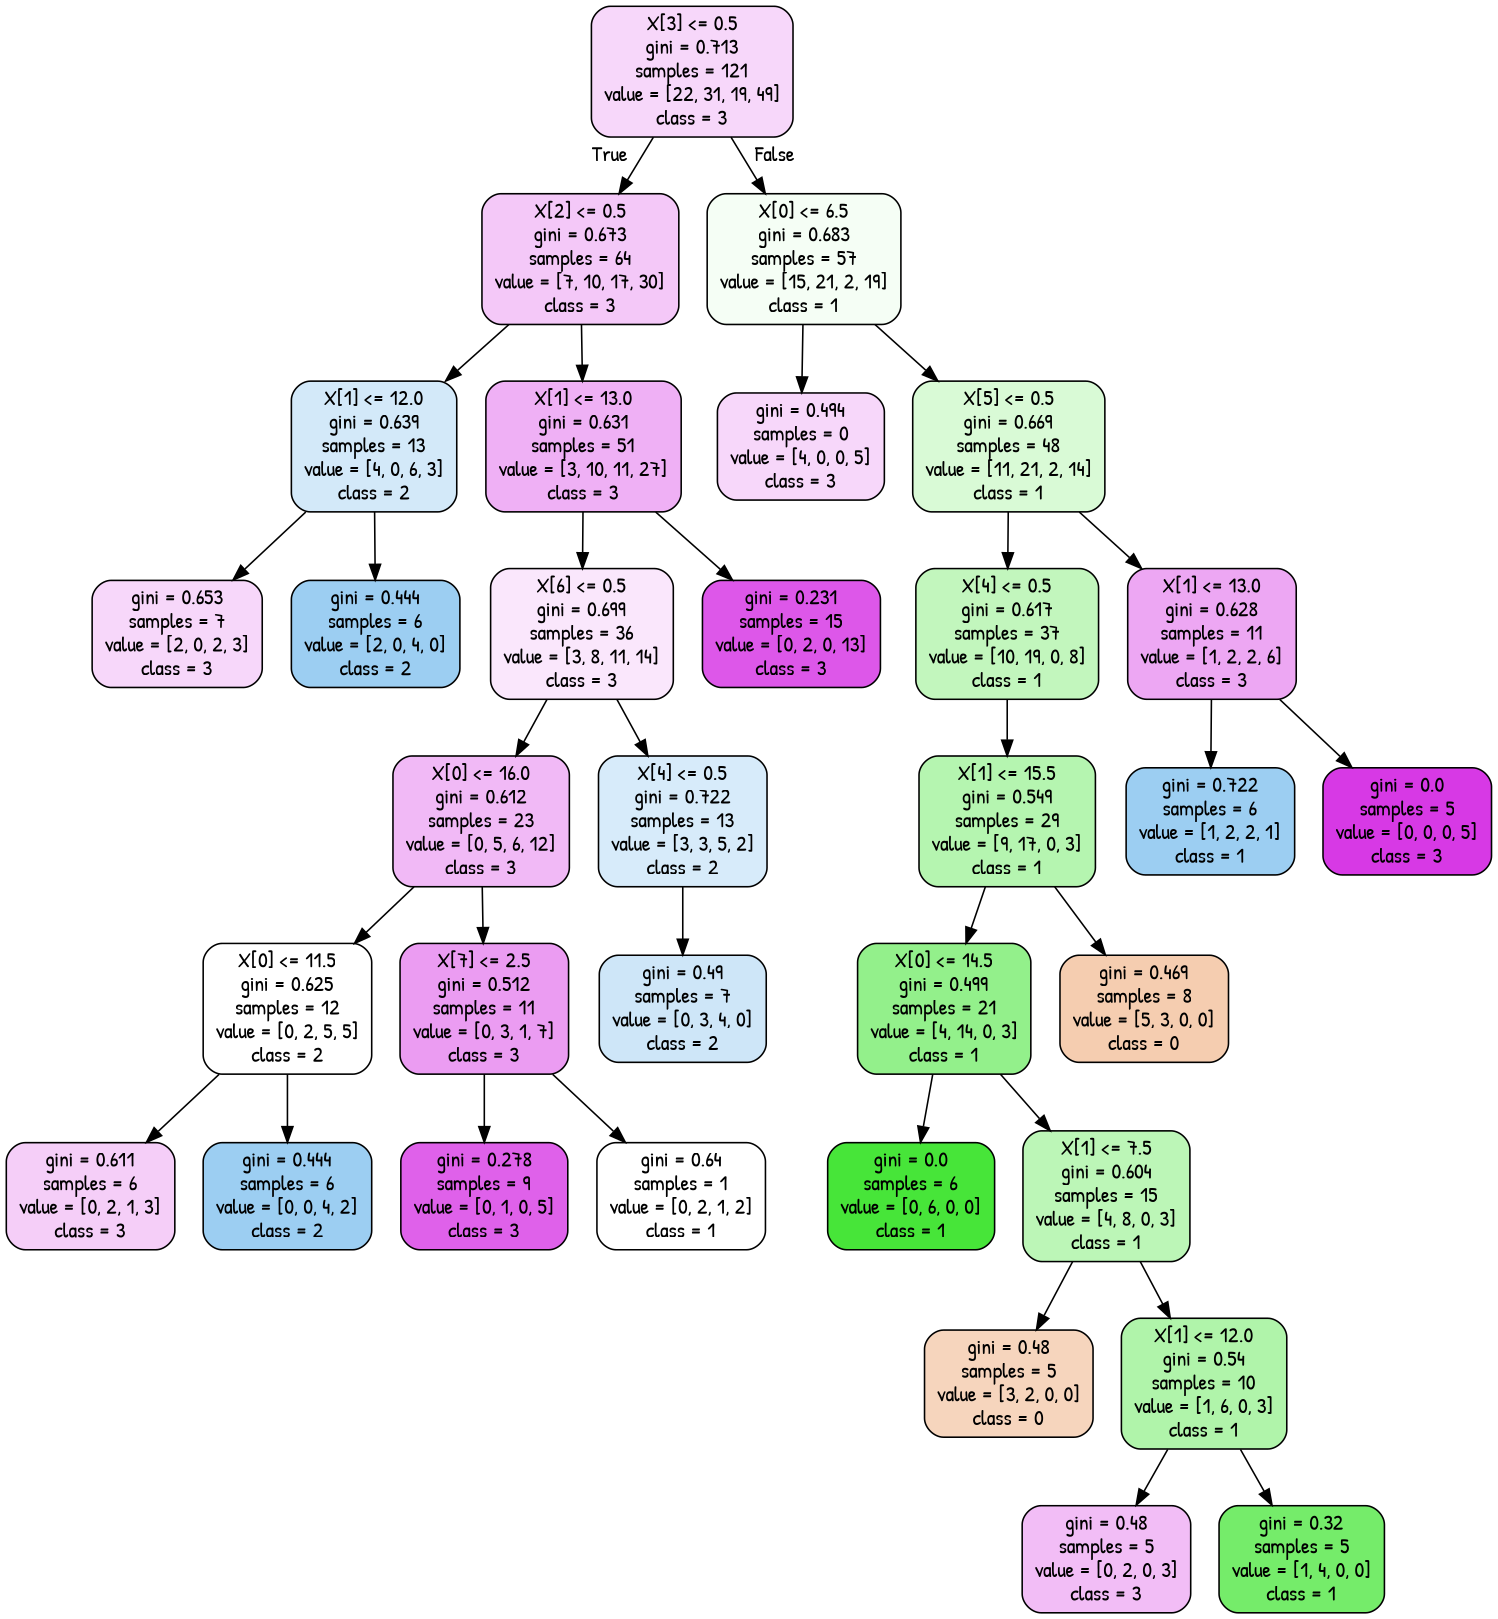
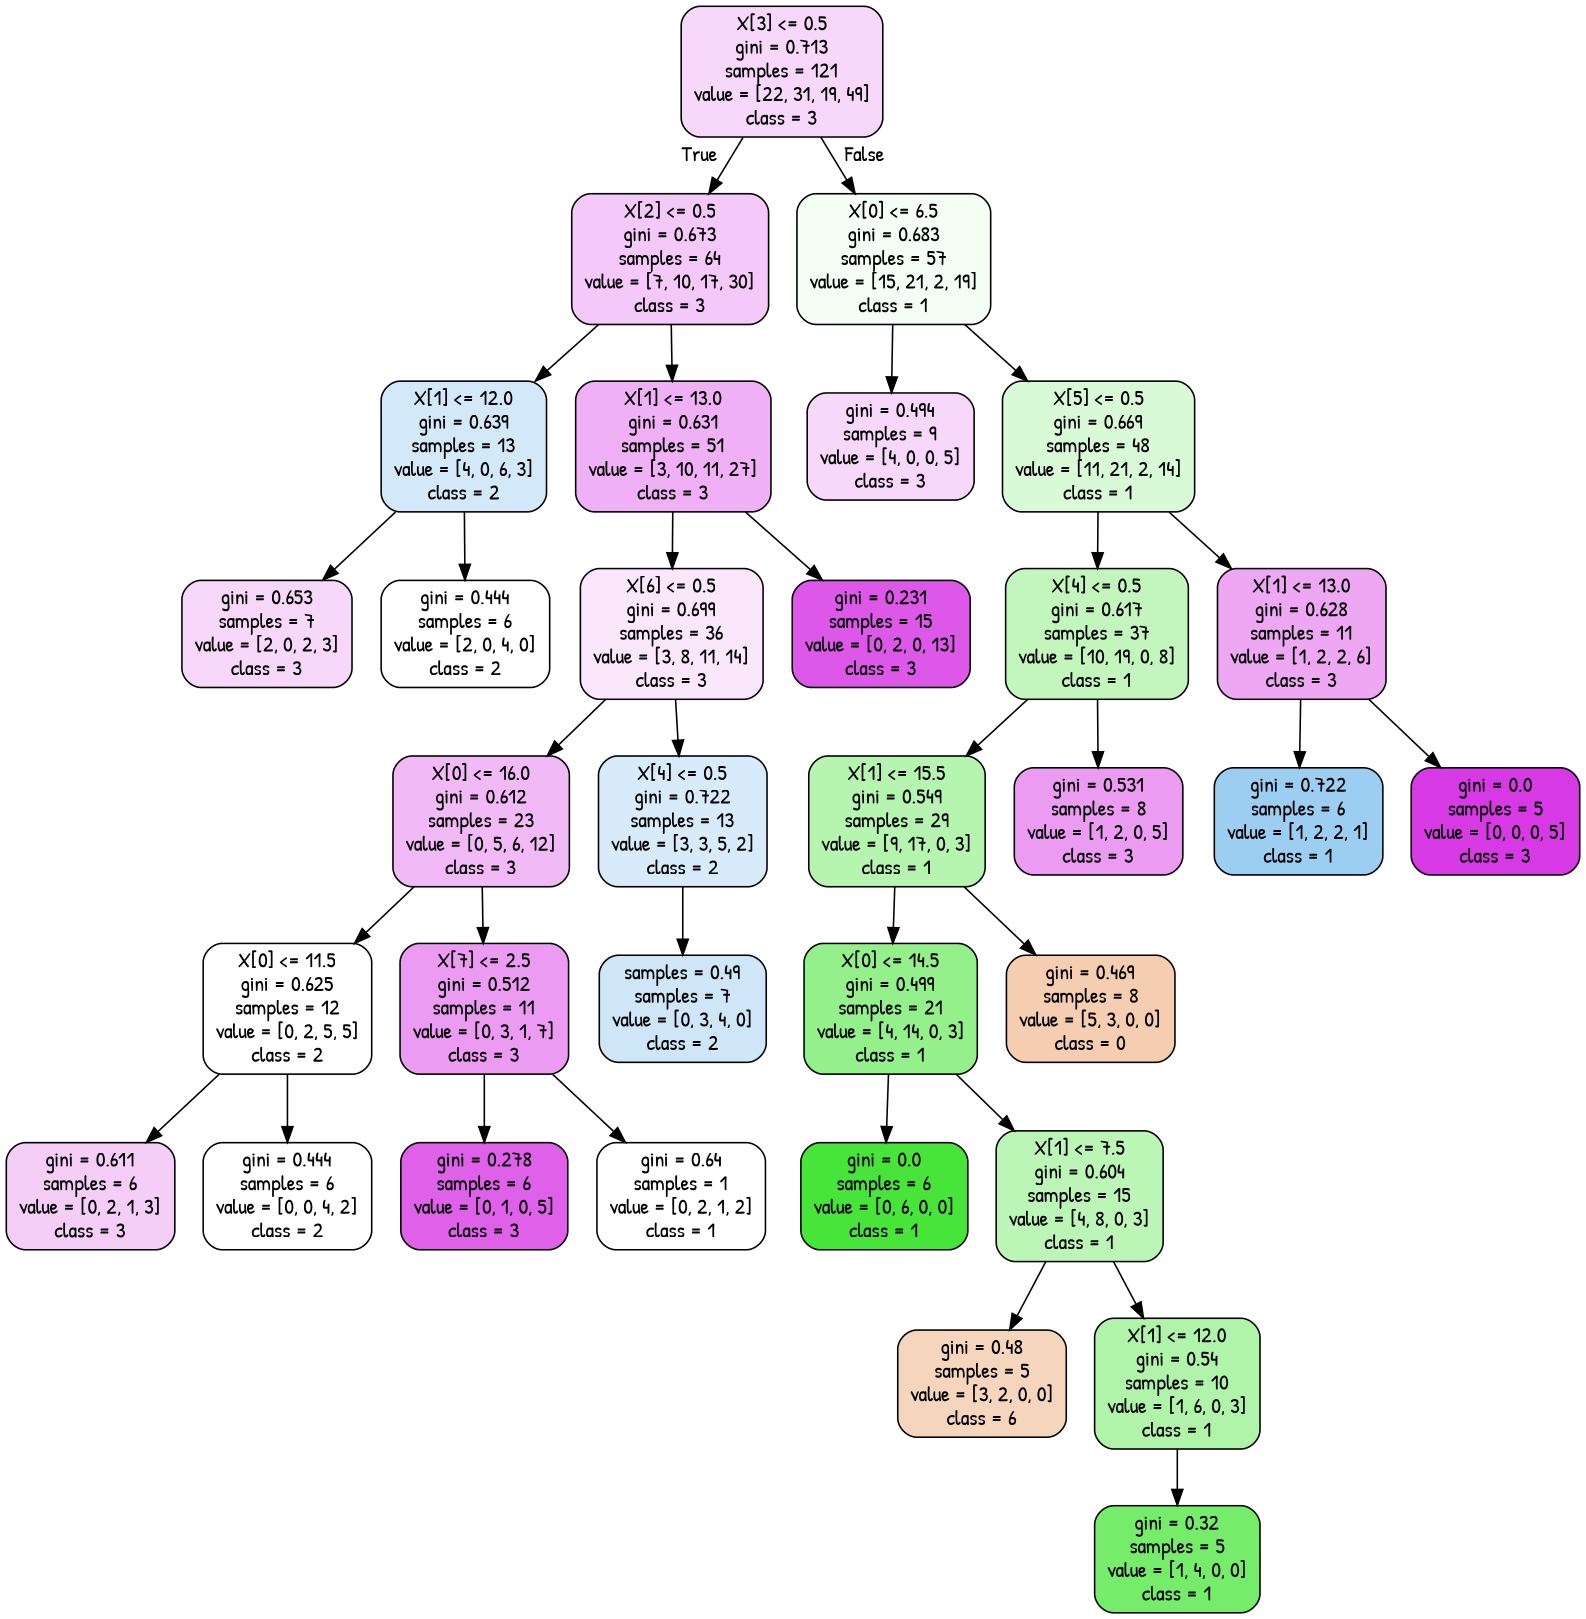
(801, 447) -> (891, 447)
(376, 634) -> (465, 634)
none -> (1099, 821)
(683, 1009) -> (683, 1009)
(287, 1196) -> (287, 1196)
(484, 1196) -> (484, 1196)
(1009, 1384) -> (982, 1384)
(1106, 1559) -> none
